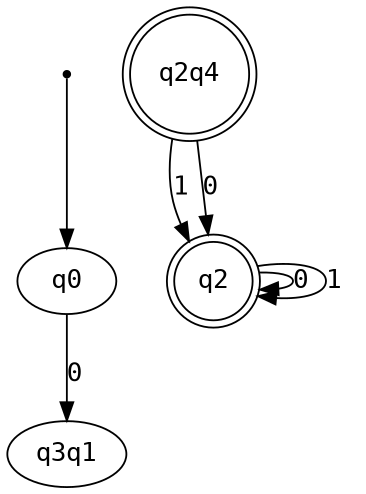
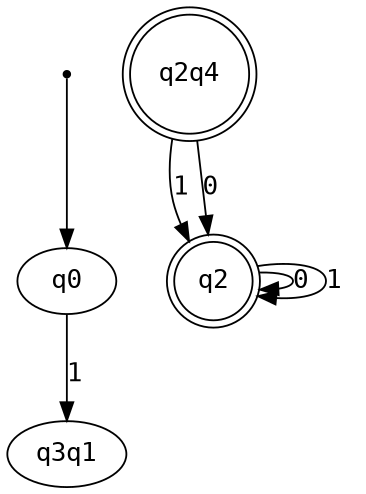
(75, 374) -> (75, 374)
